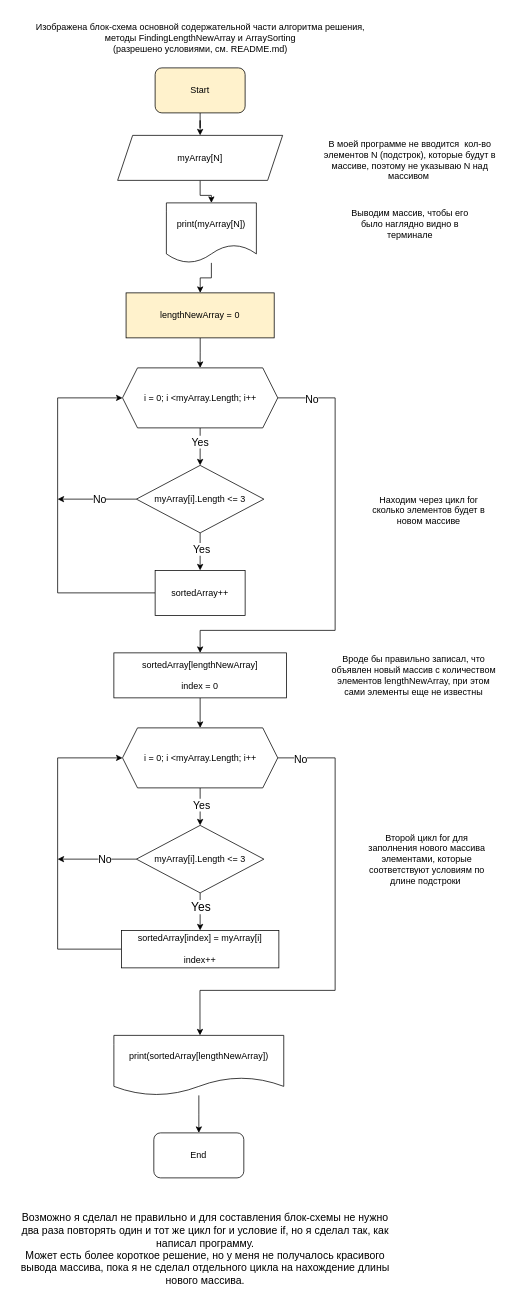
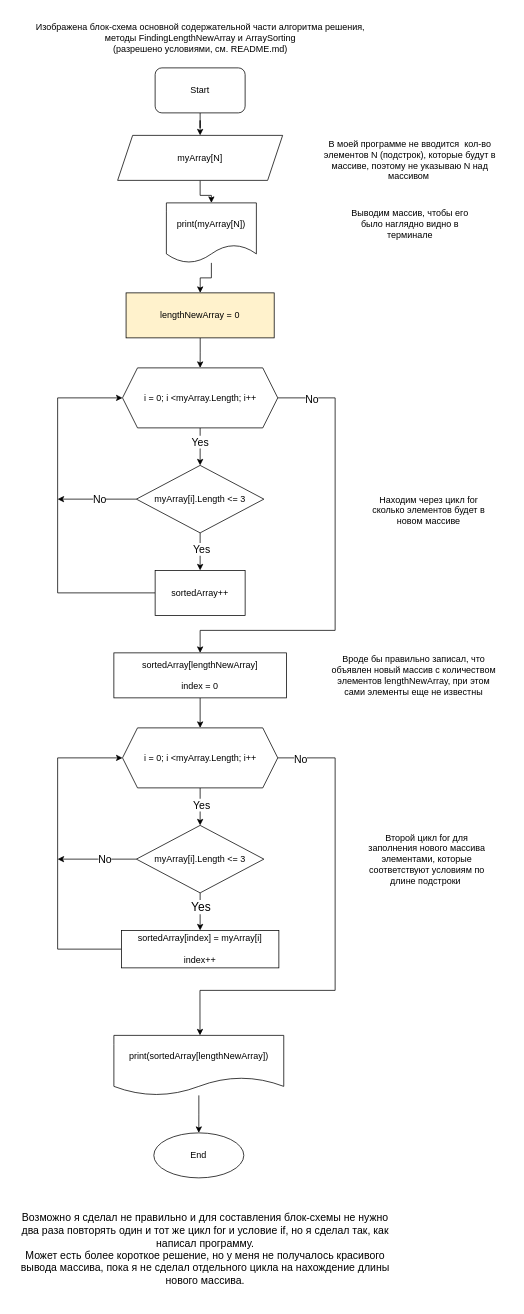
(200, 90) -> (200, 90)
(199, 1155) -> (199, 1155)
